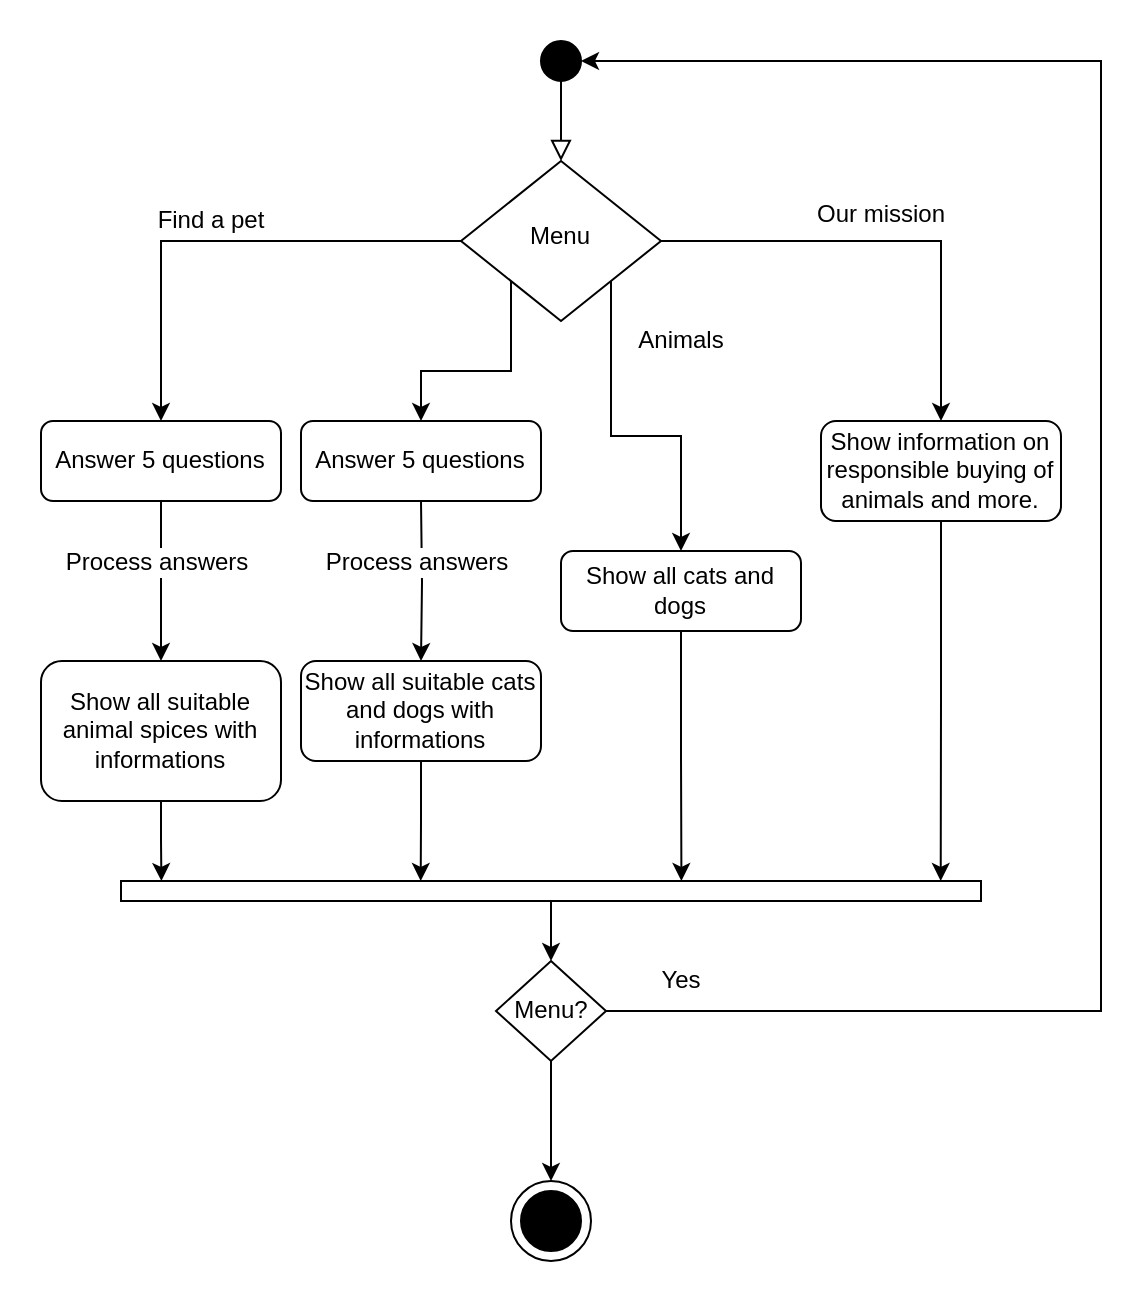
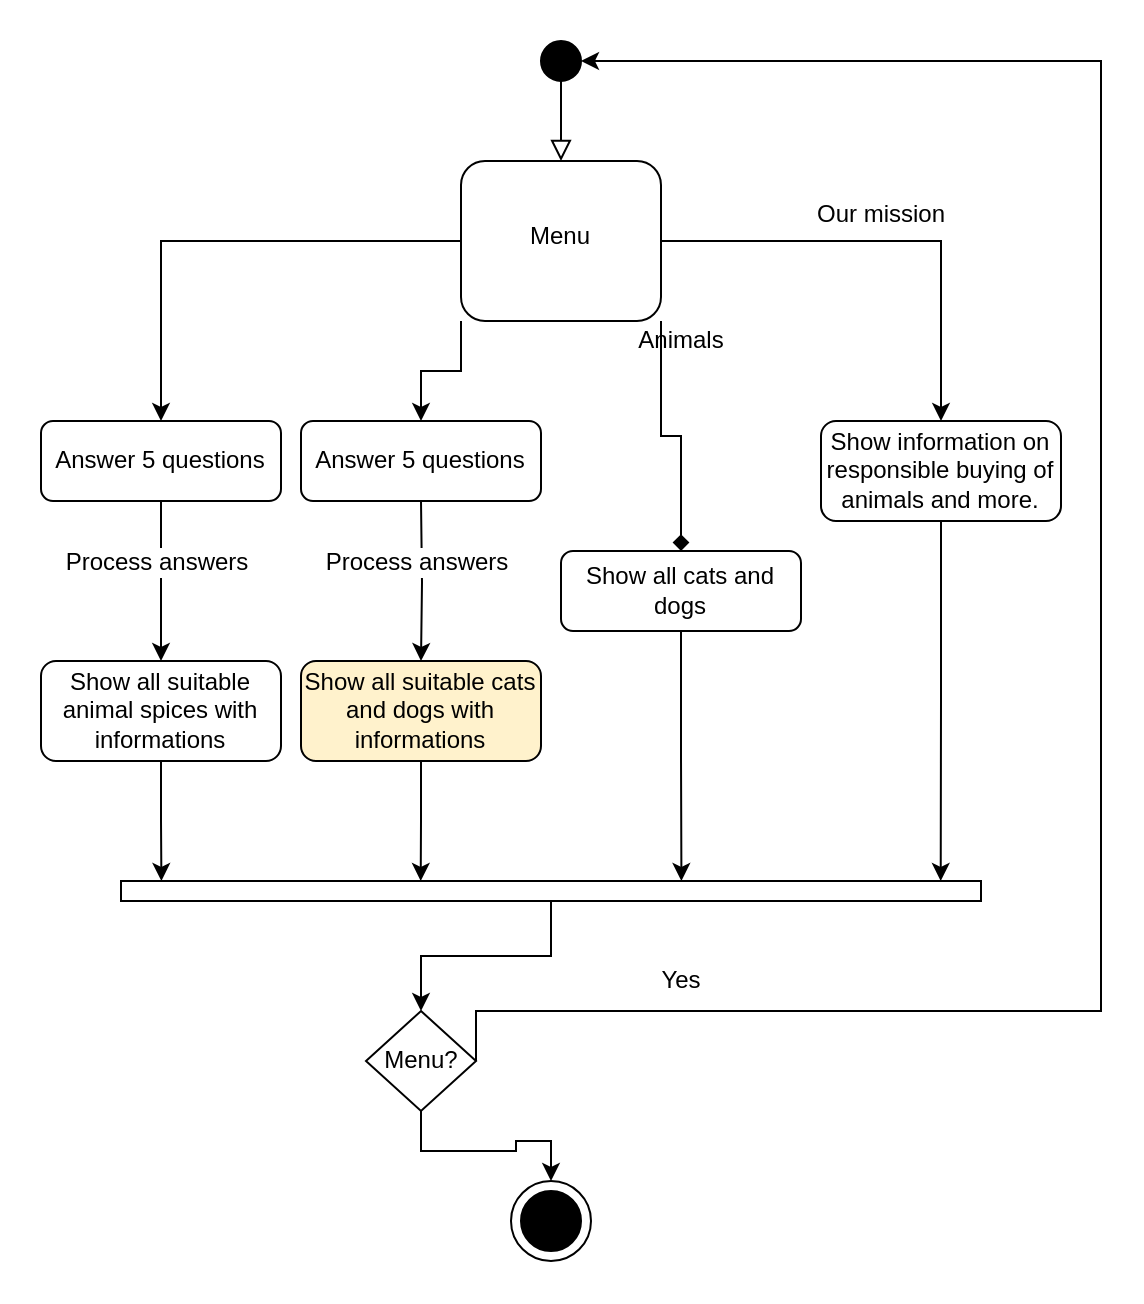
(211, 221) -> none
(561, 241) -> (561, 241)
(681, 536) -> (681, 535)
(421, 711) -> (421, 711)
(161, 731) -> (161, 711)
(551, 1011) -> (421, 1061)
